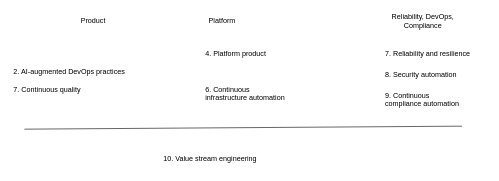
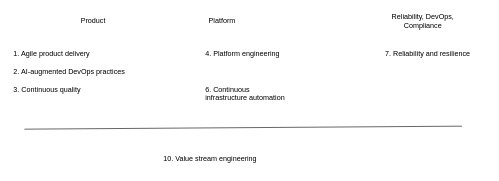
none -> (54, 54)
(240, 54) -> (246, 54)
(426, 75) -> none
(50, 90) -> (50, 90)
(429, 99) -> none
